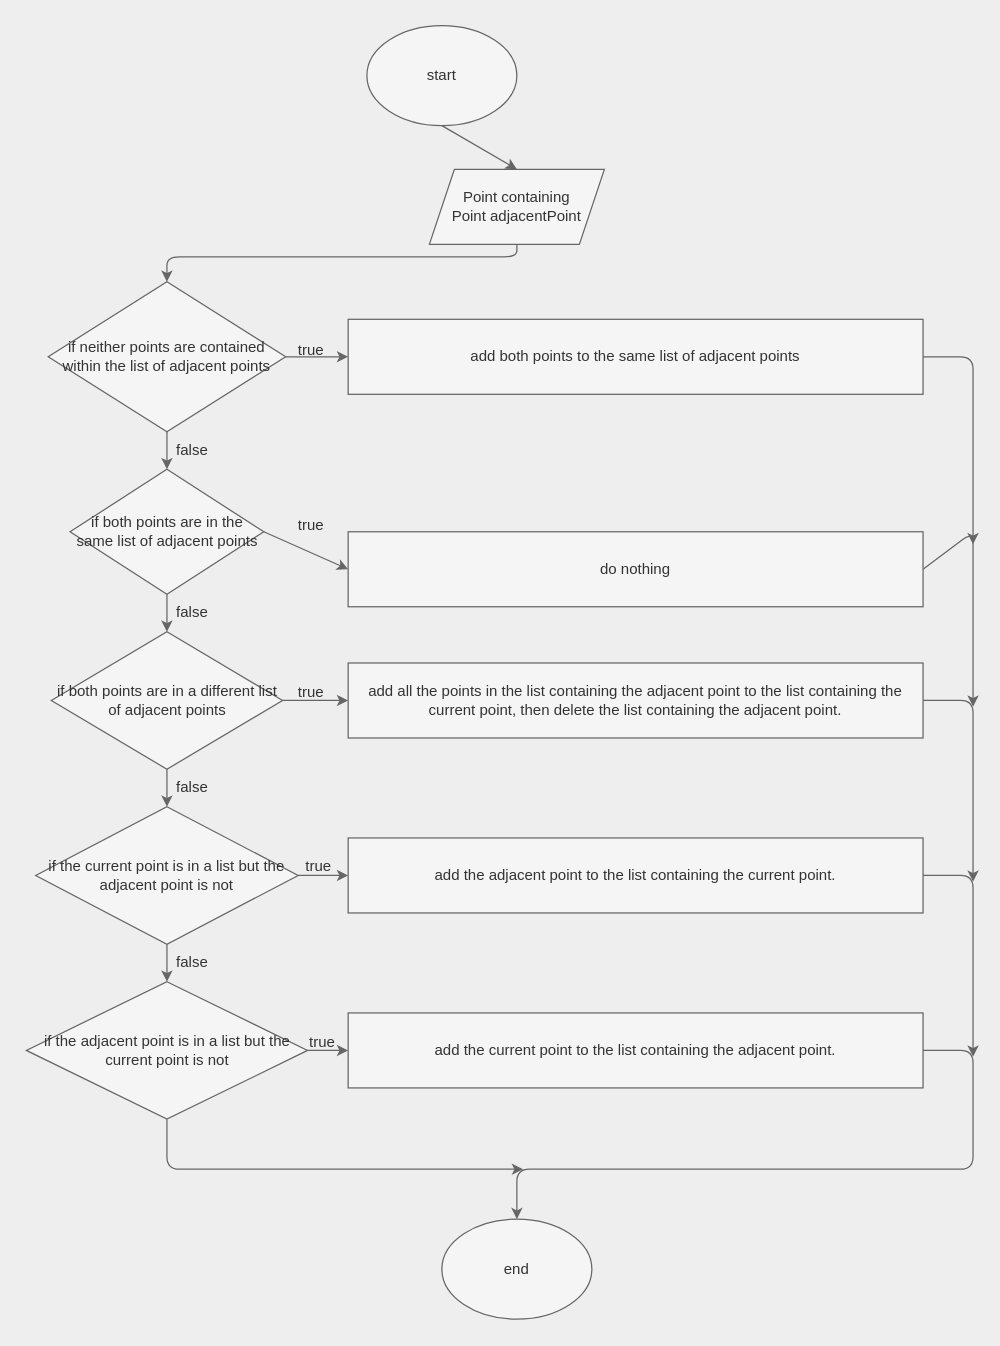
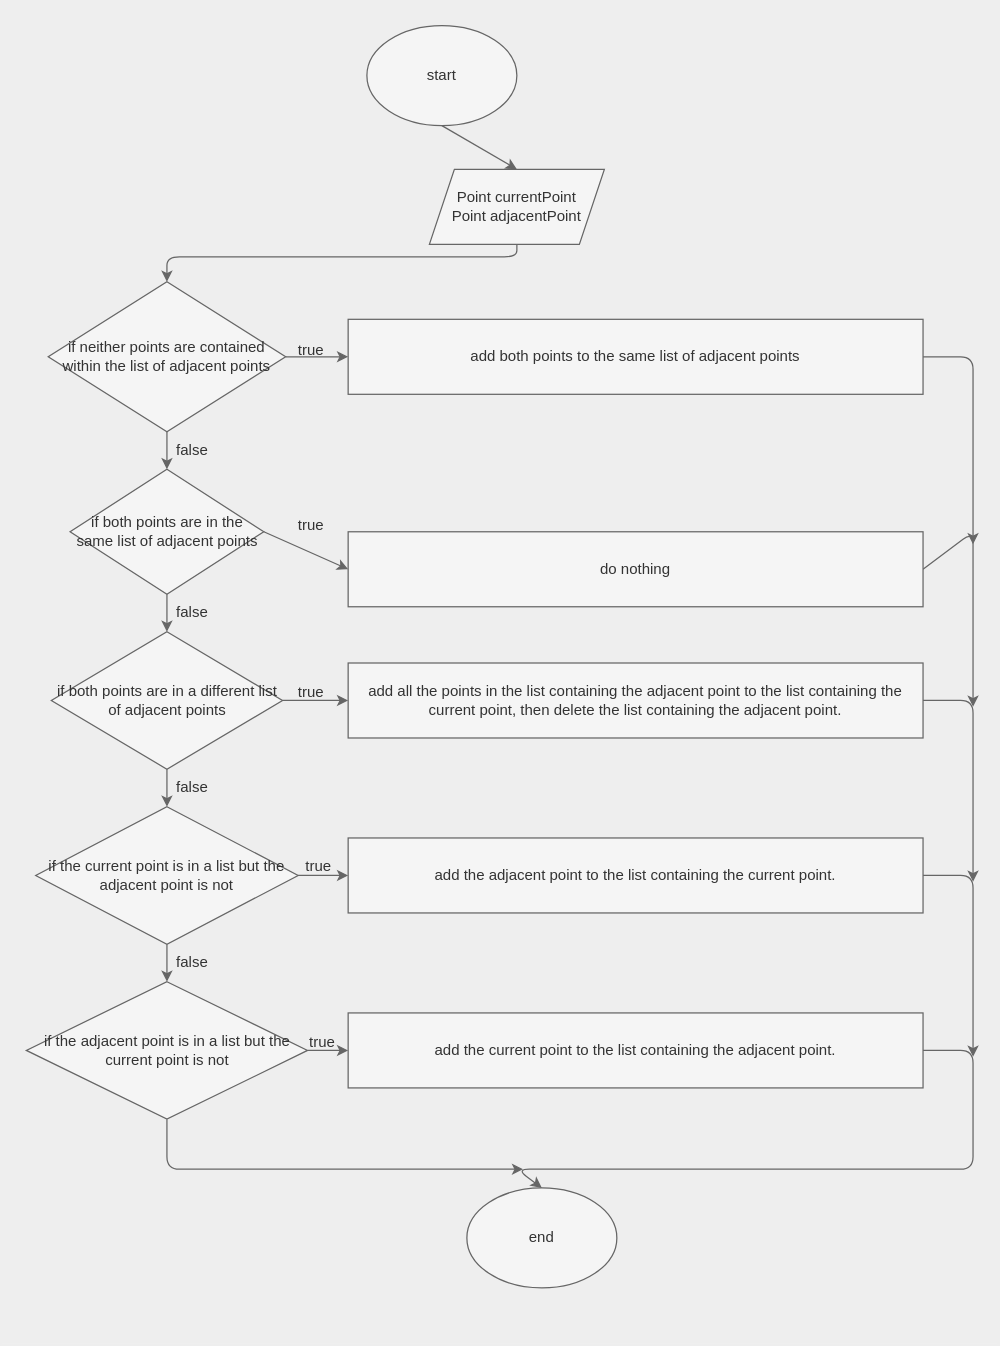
(517, 207) -> (517, 207)
(517, 1269) -> (542, 1238)
